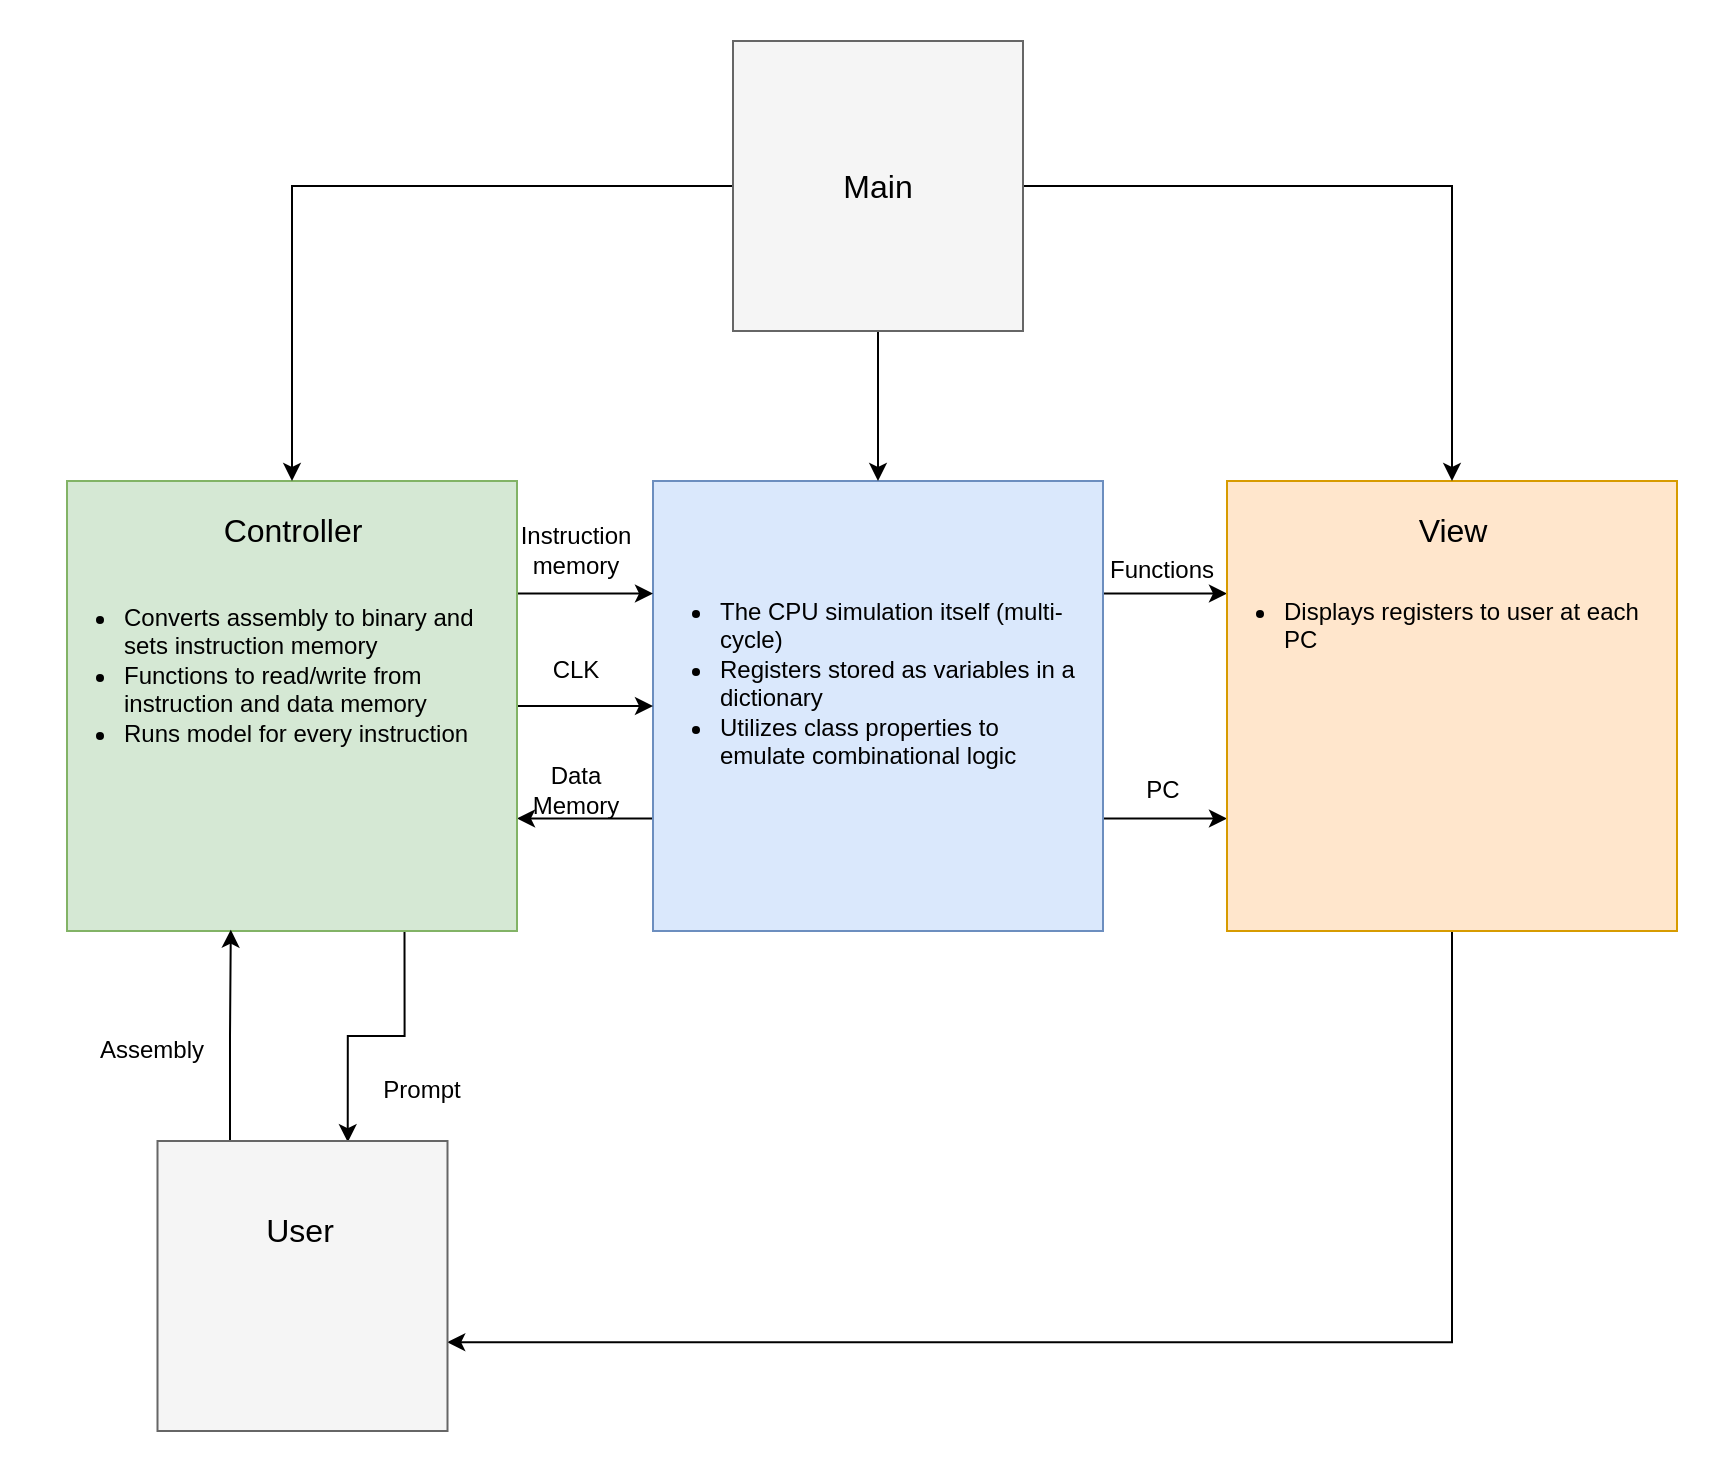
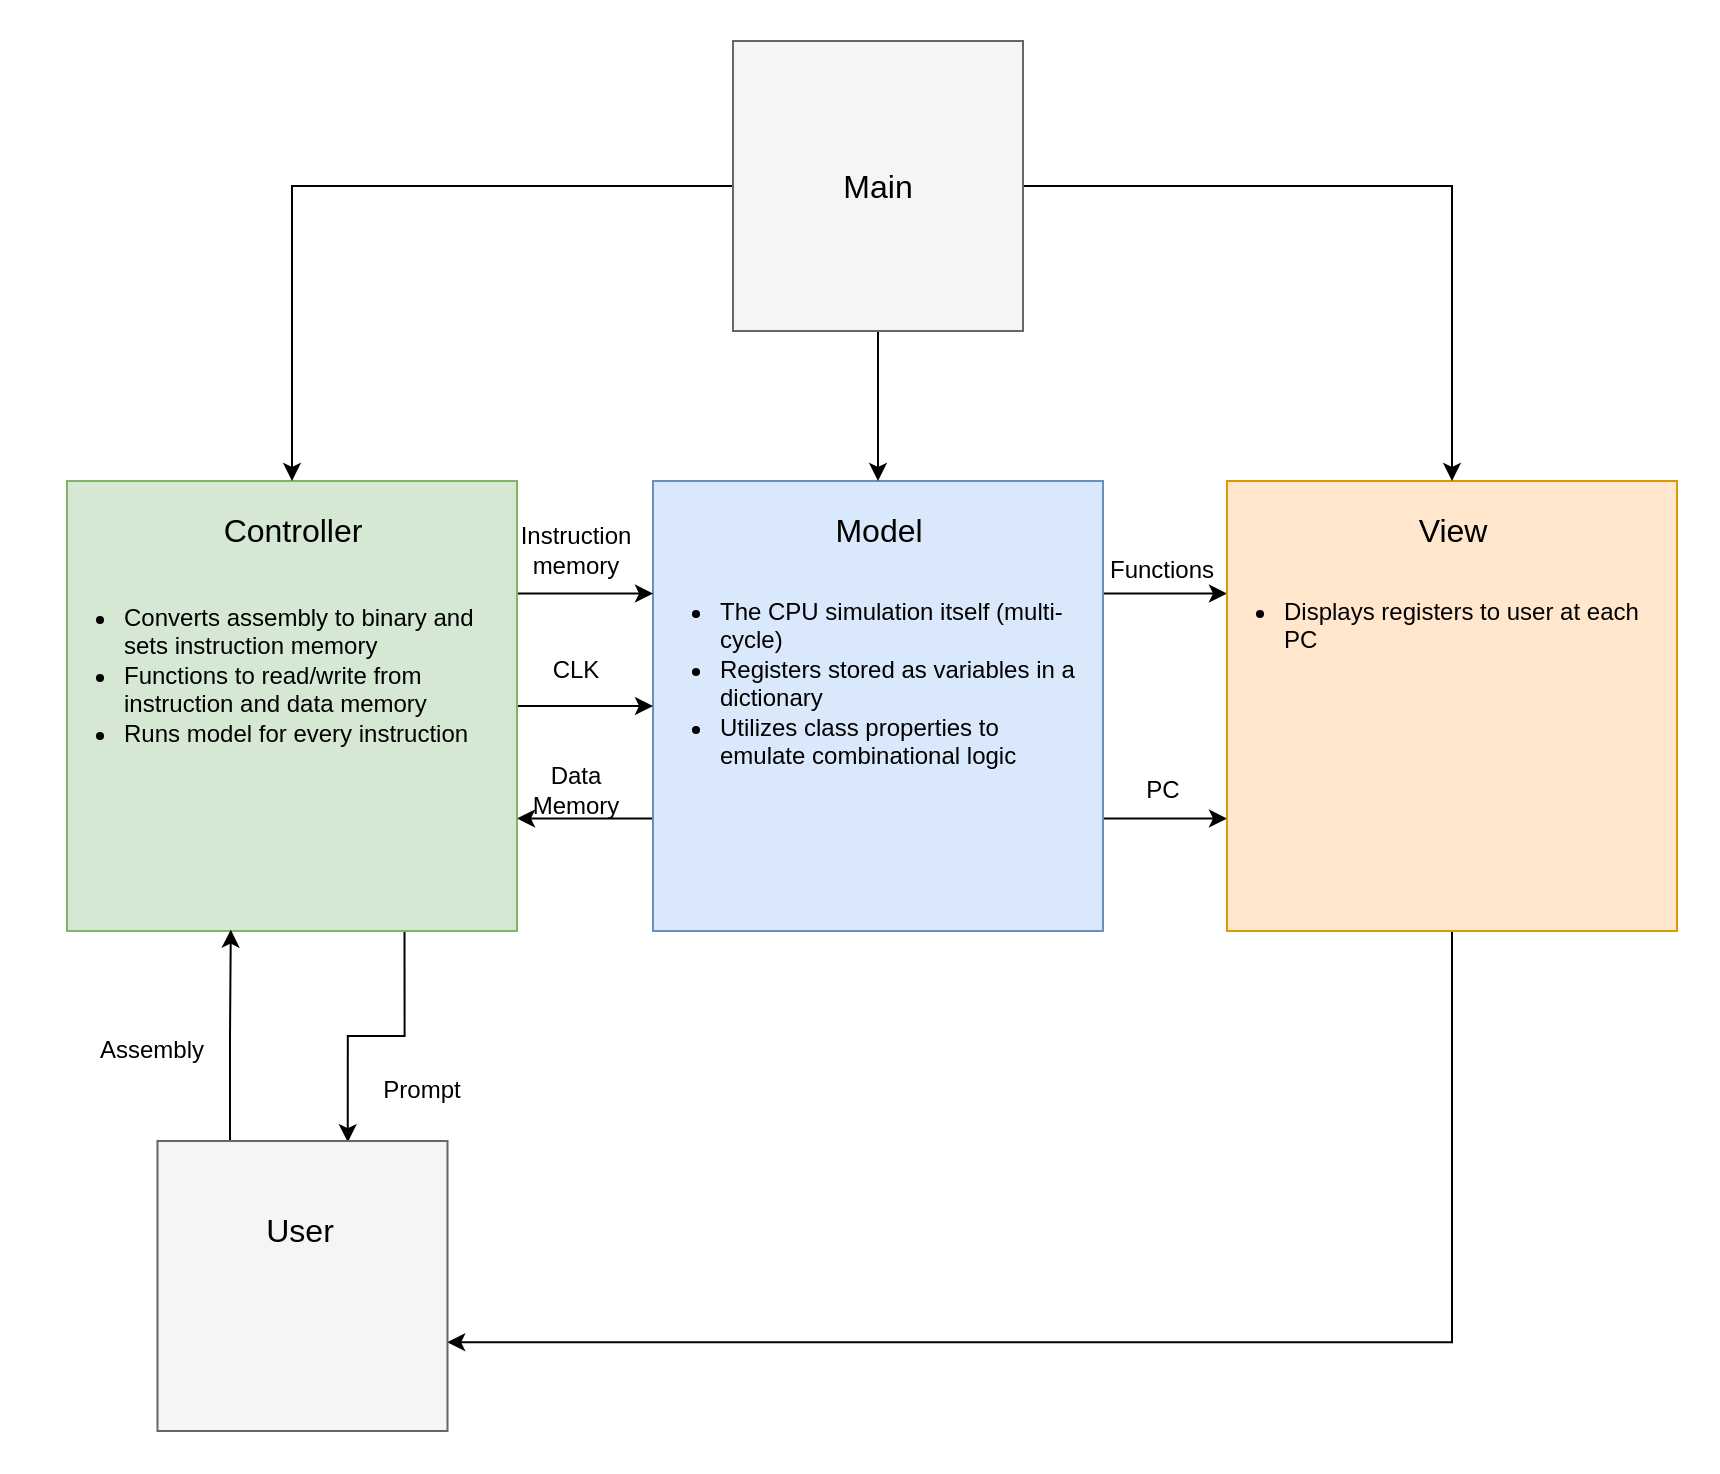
none -> (878, 531)
